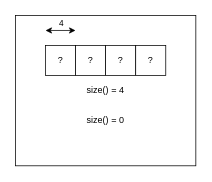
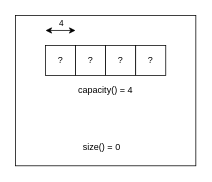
(105, 90) -> (105, 90)
(105, 120) -> (102, 147)
